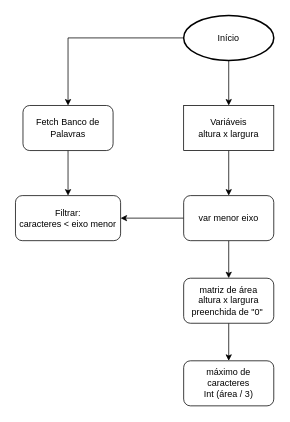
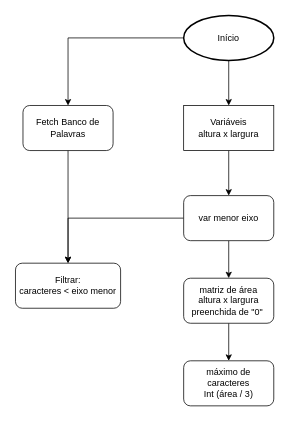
(68, 218) -> (68, 285)
